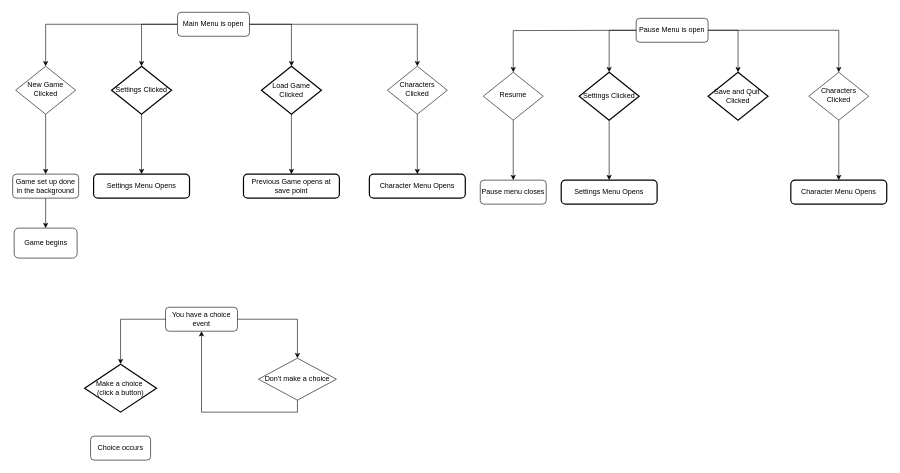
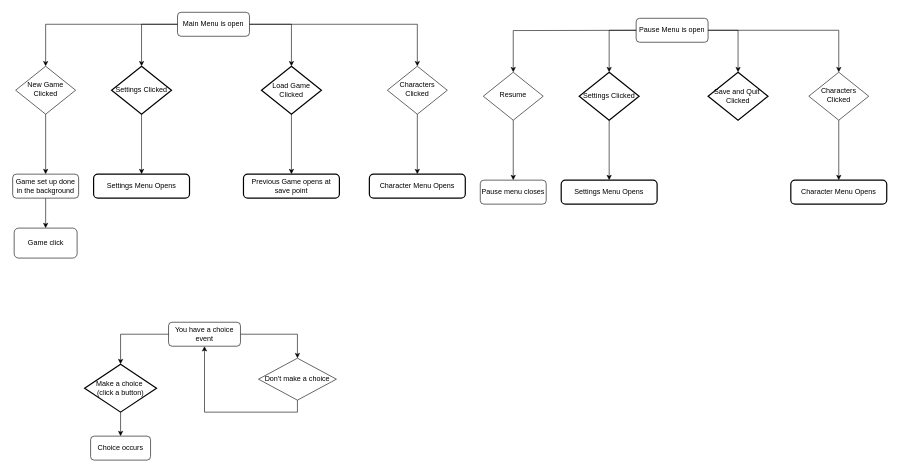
(46, 243) -> (46, 243)
(201, 320) -> (204, 335)
none -> (120, 423)
